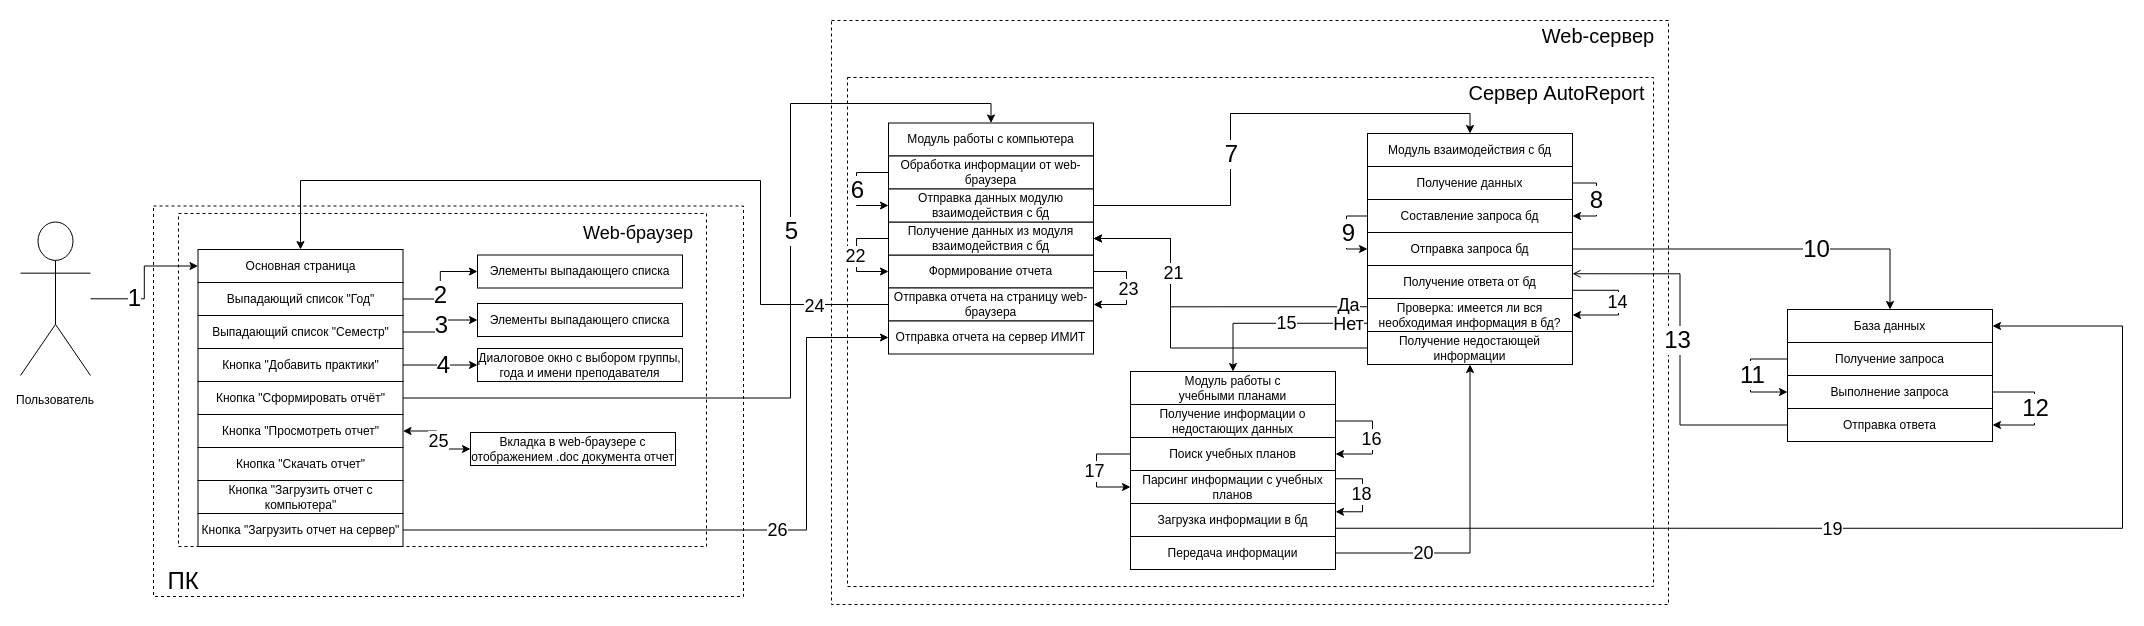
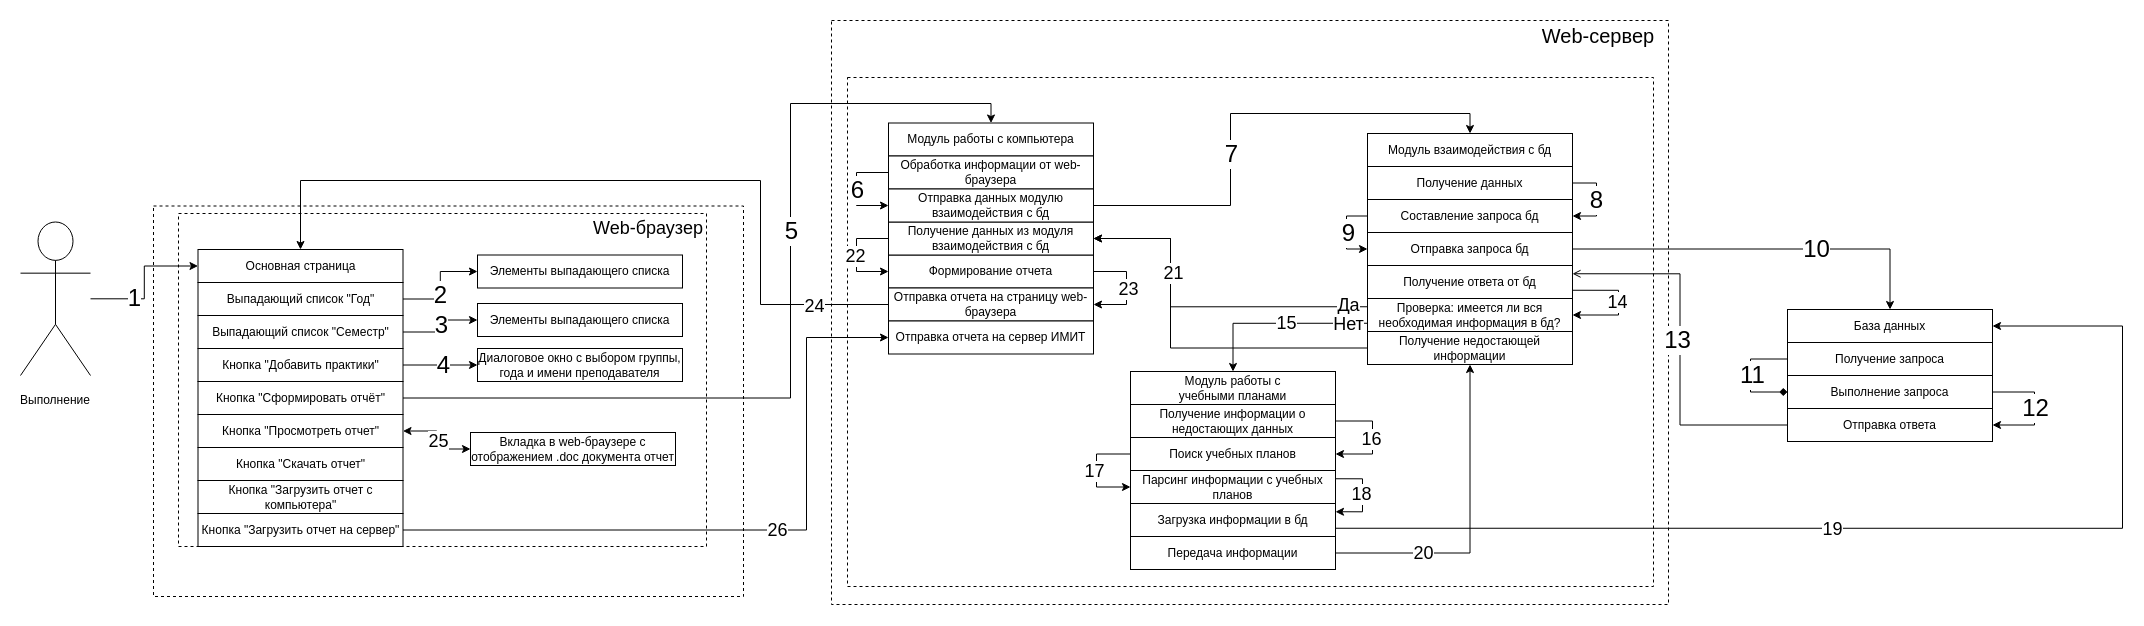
(1557, 93) -> none
(639, 234) -> (649, 229)
(1779, 392) -> (1778, 392)
(56, 401) -> (56, 401)
(184, 582) -> none
